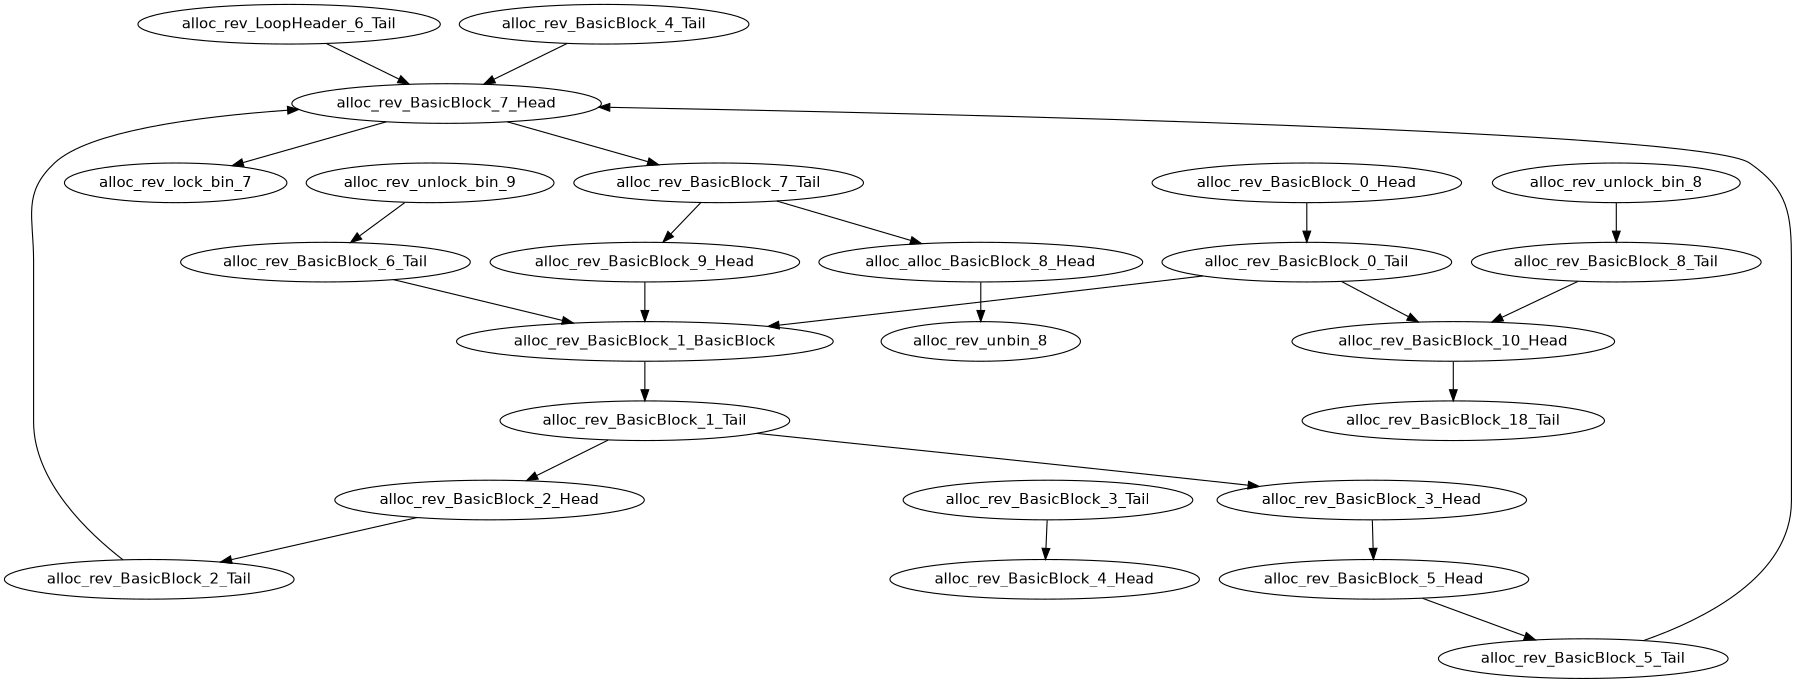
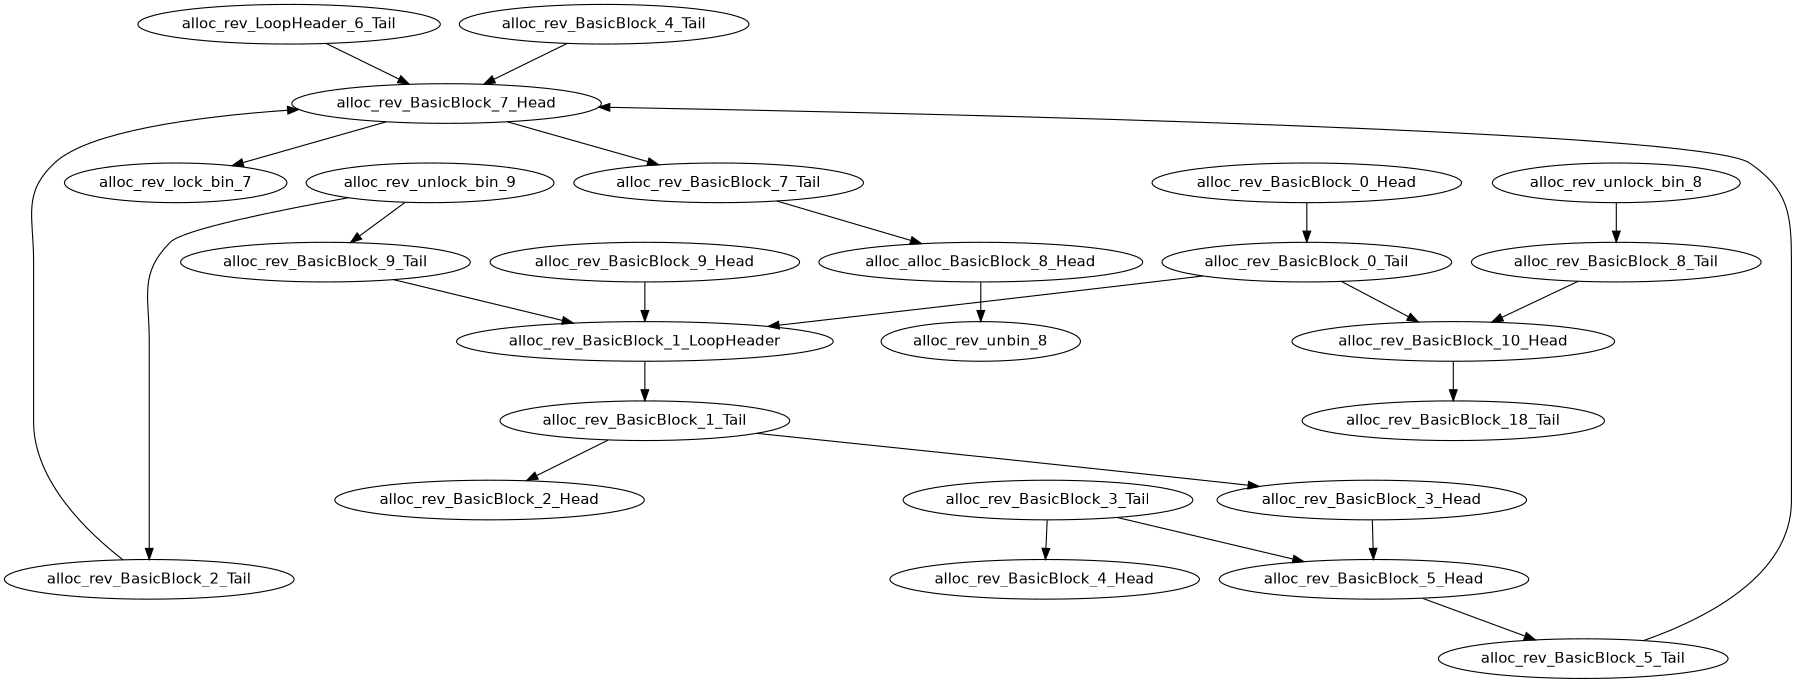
(686, 218) -> none
(325, 262) -> (325, 262)
(645, 341) -> (645, 341)
none -> (1205, 538)
(324, 539) -> (148, 300)
